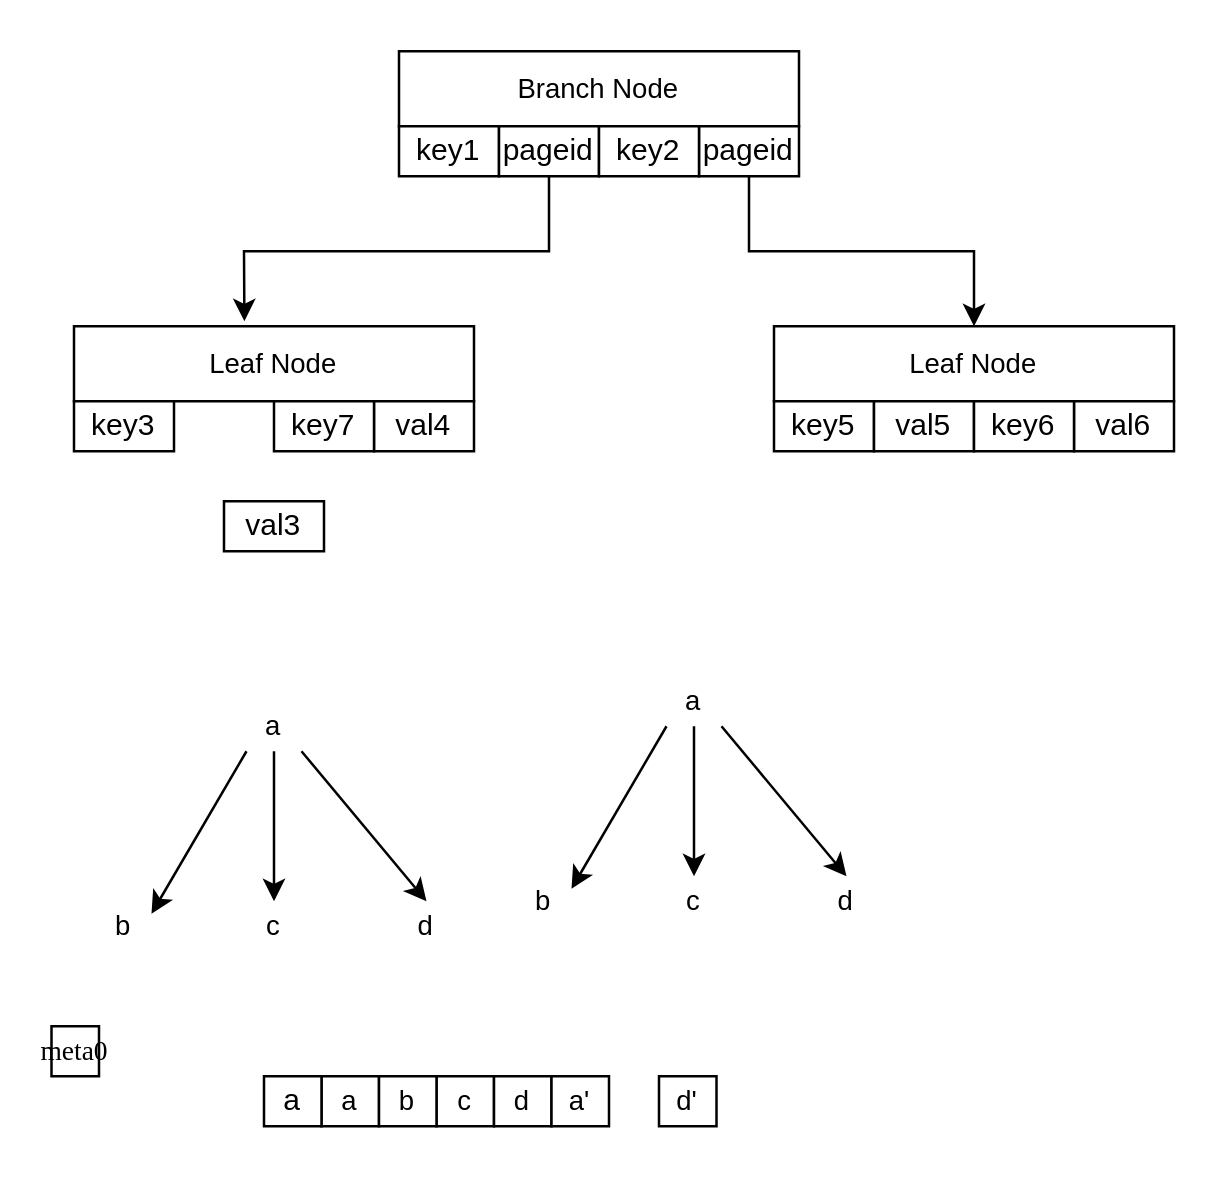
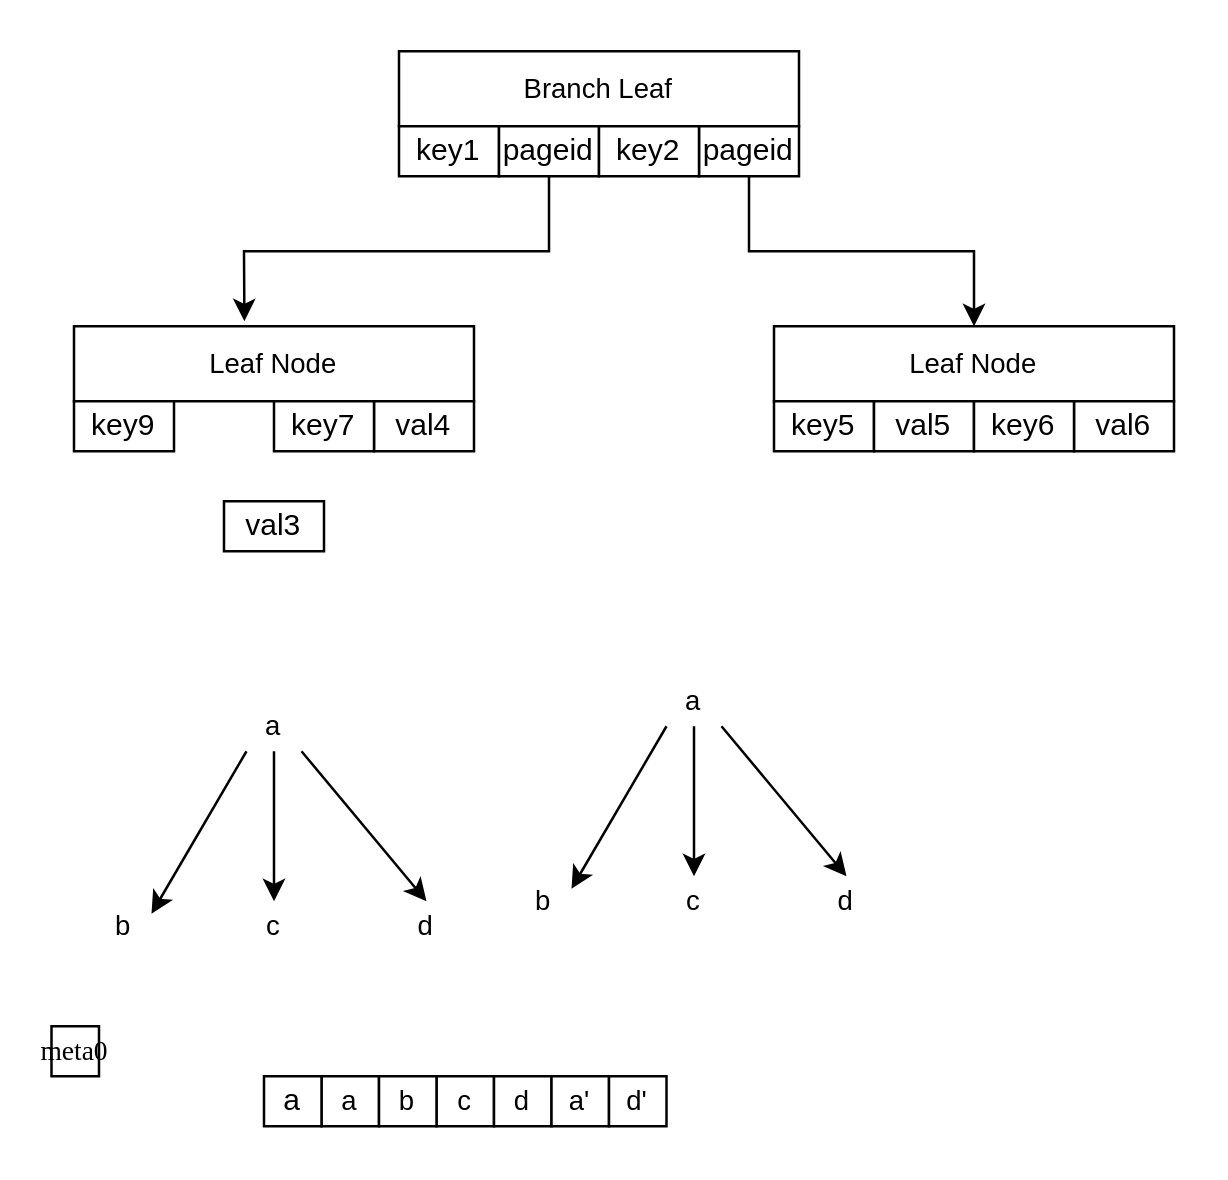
(599, 89) -> (599, 89)
(124, 426) -> (124, 426)
(688, 1101) -> (638, 1101)
